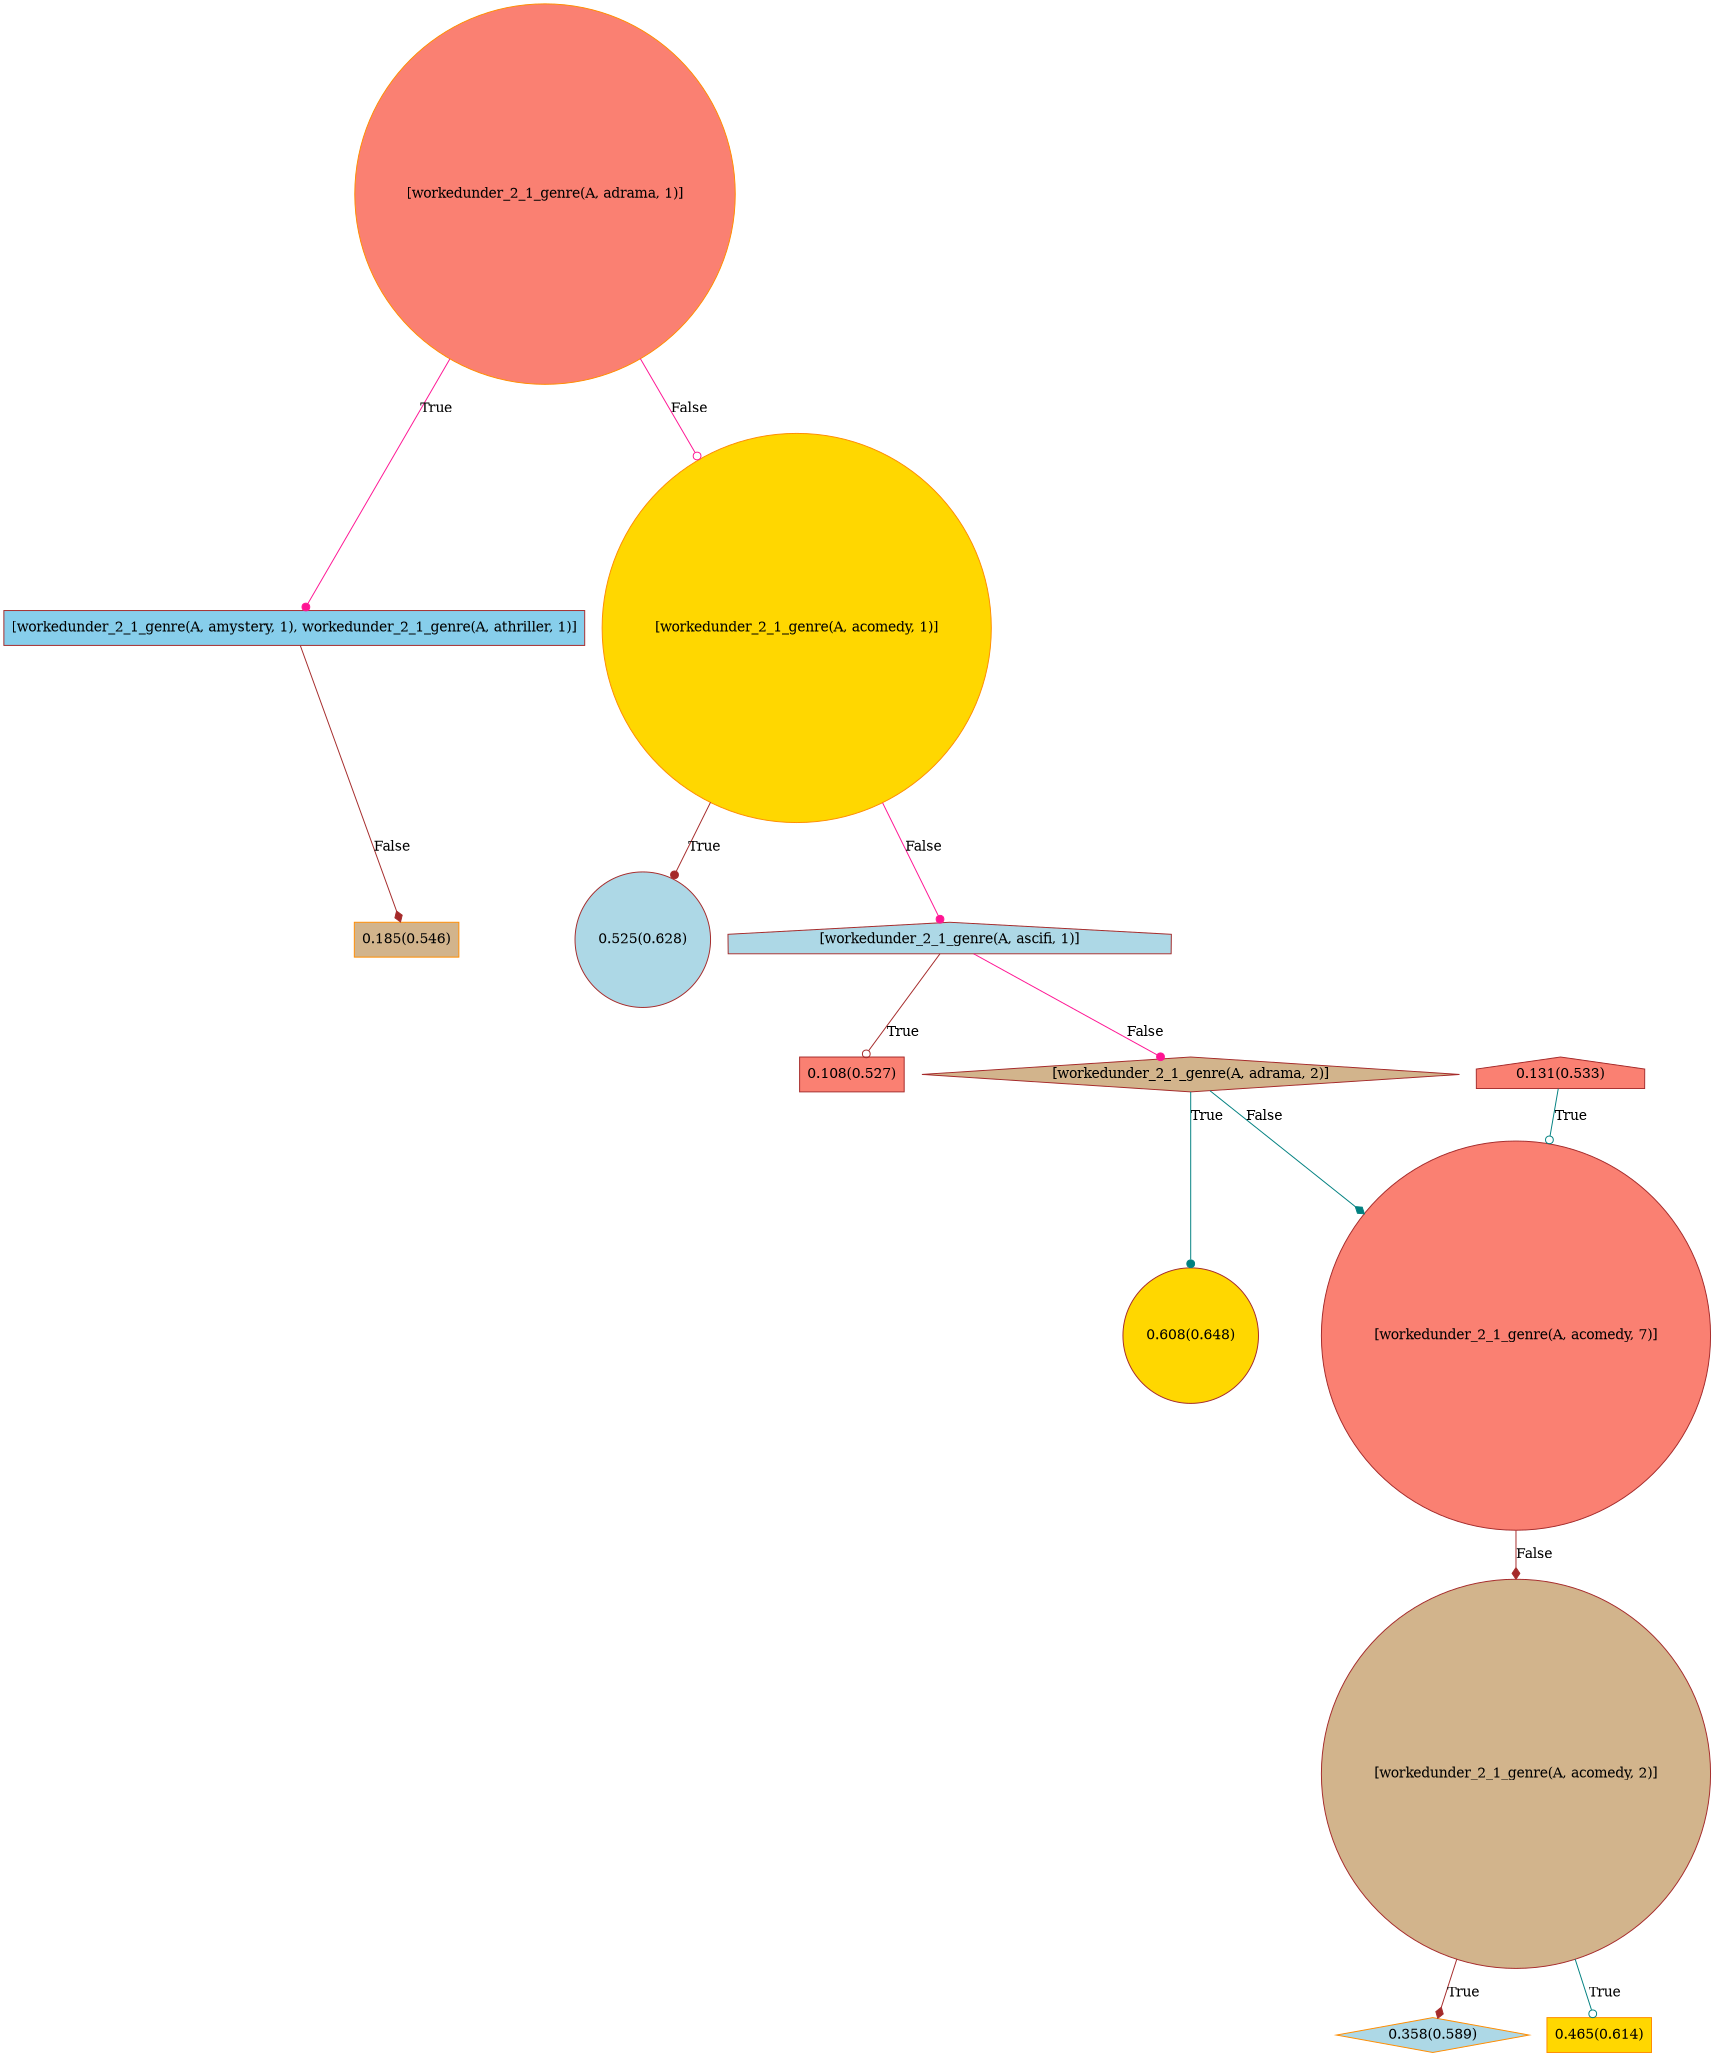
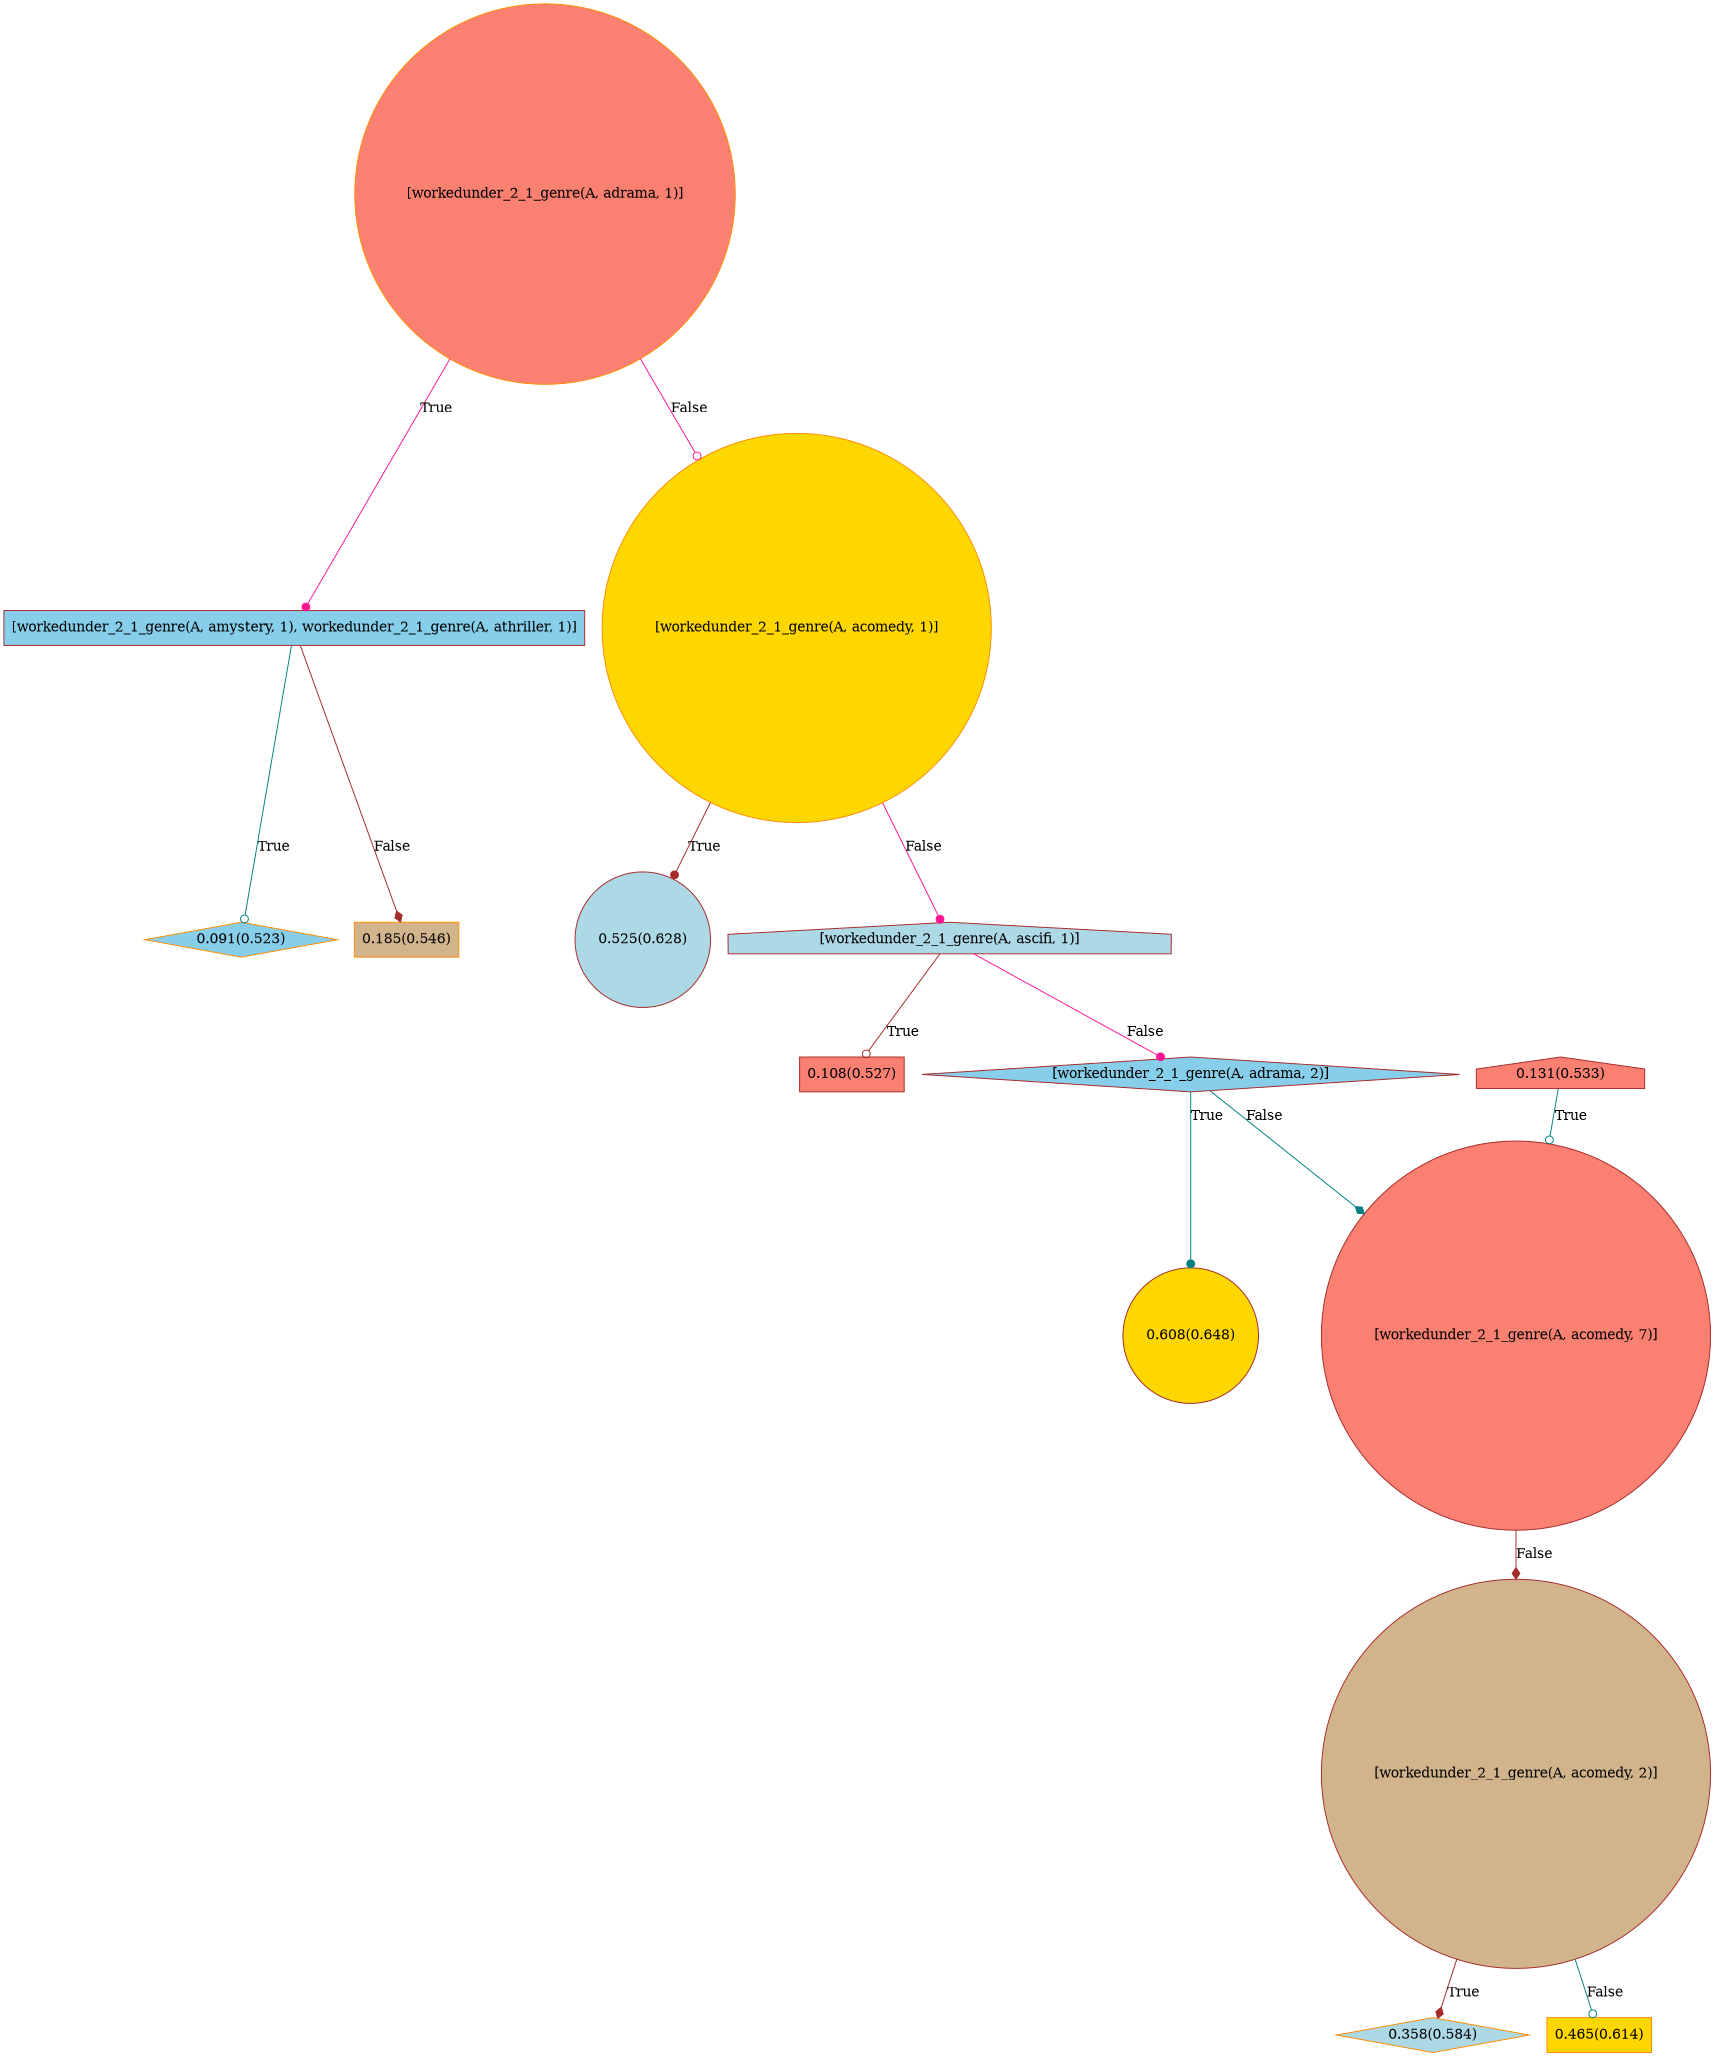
none -> (241, 940)
(1191, 1074) -> (1191, 1074)
(1605, 1993) -> (1605, 1993)
(1433, 2035) -> (1433, 2035)
